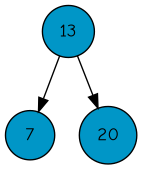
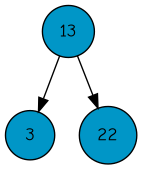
(30, 135) -> (30, 135)
(108, 135) -> (108, 135)
